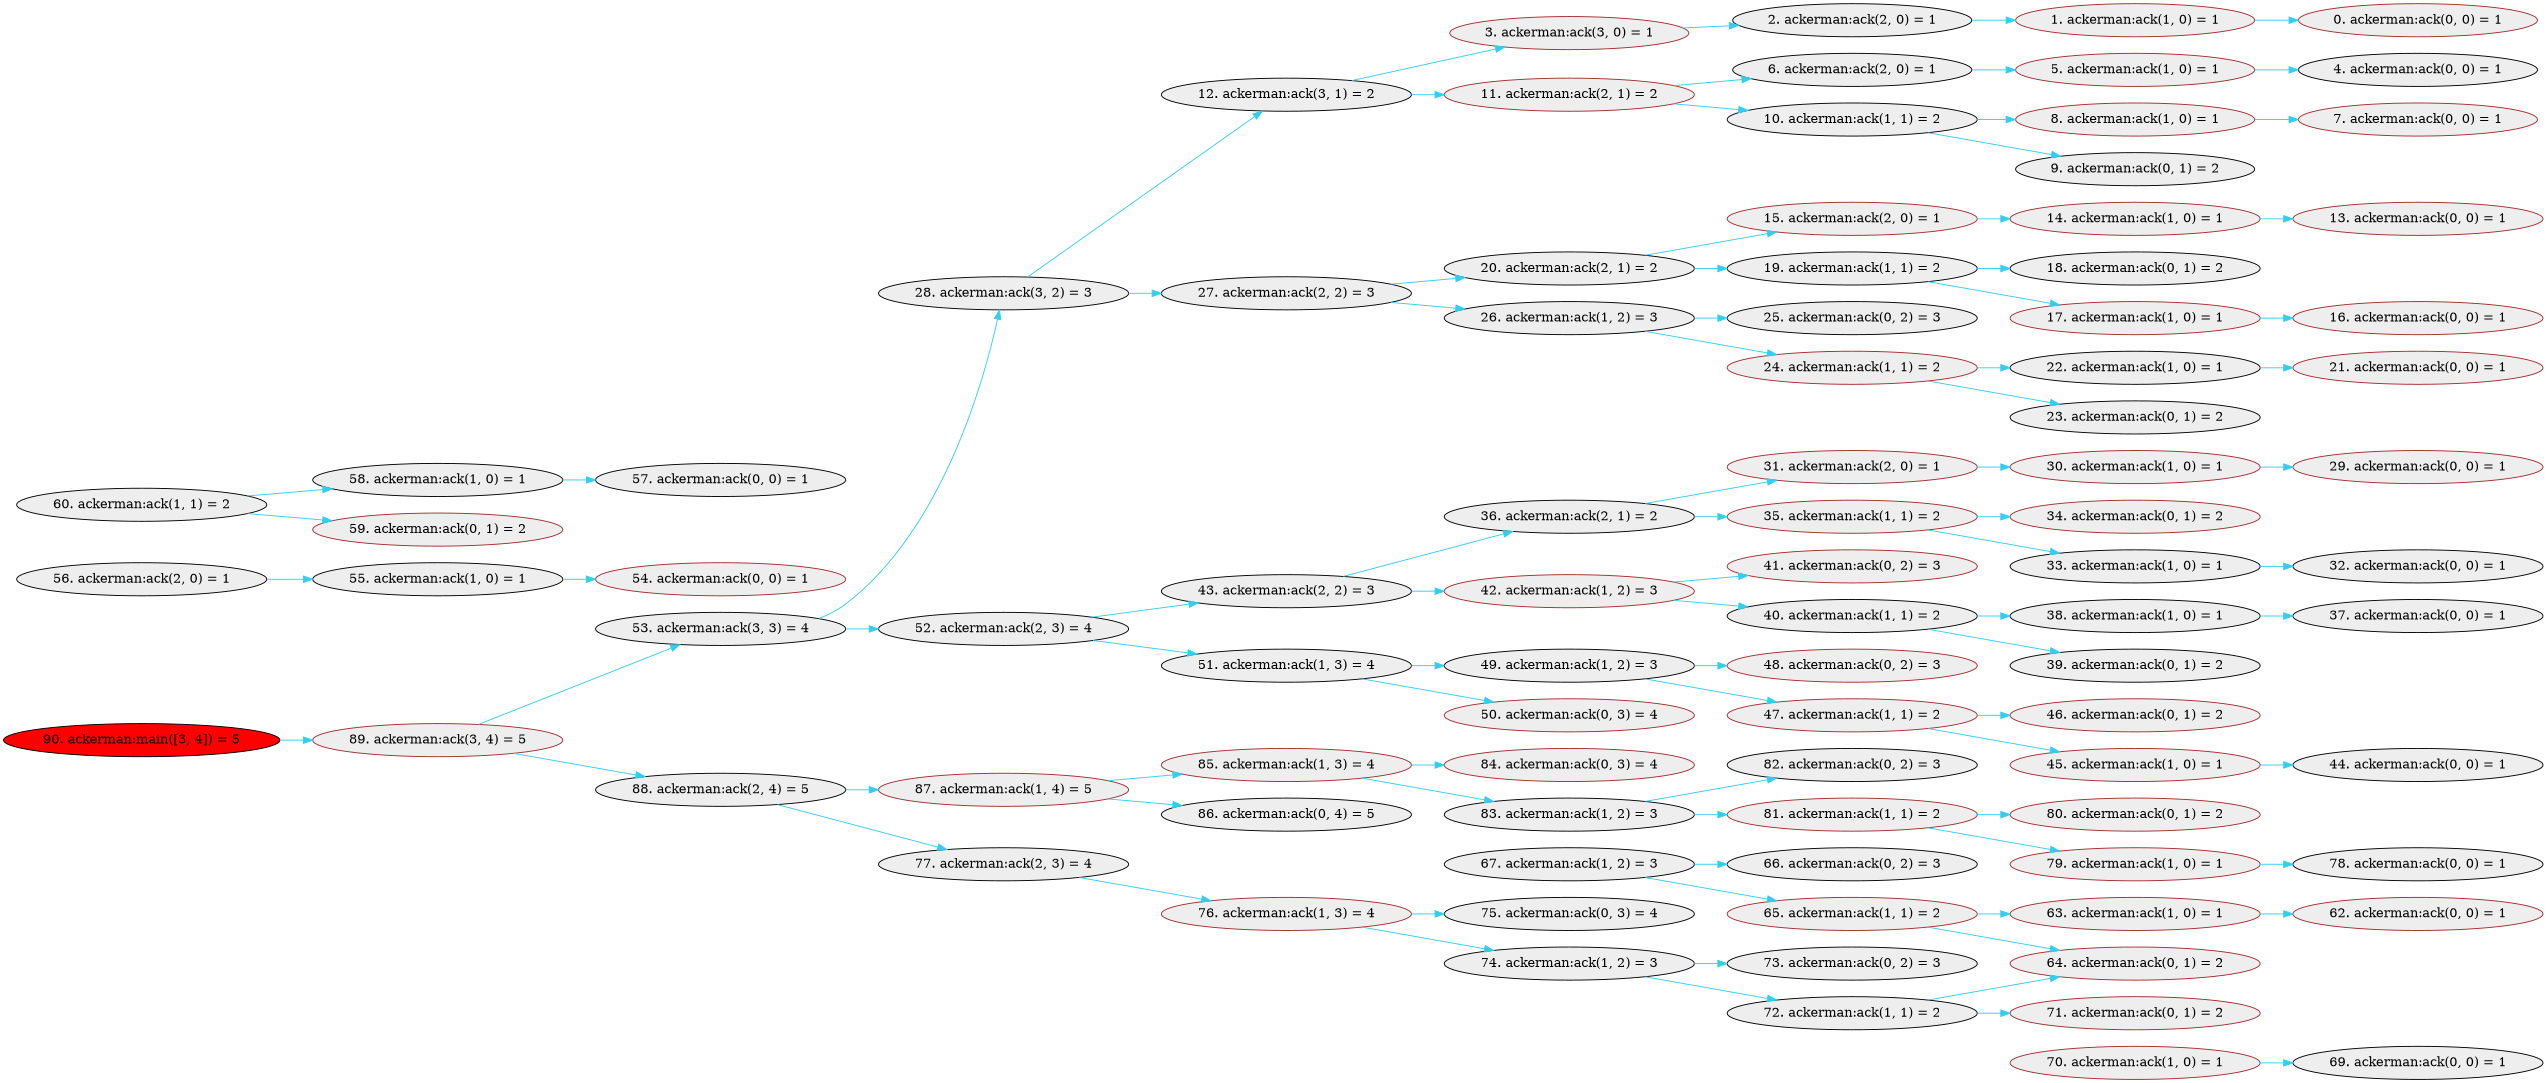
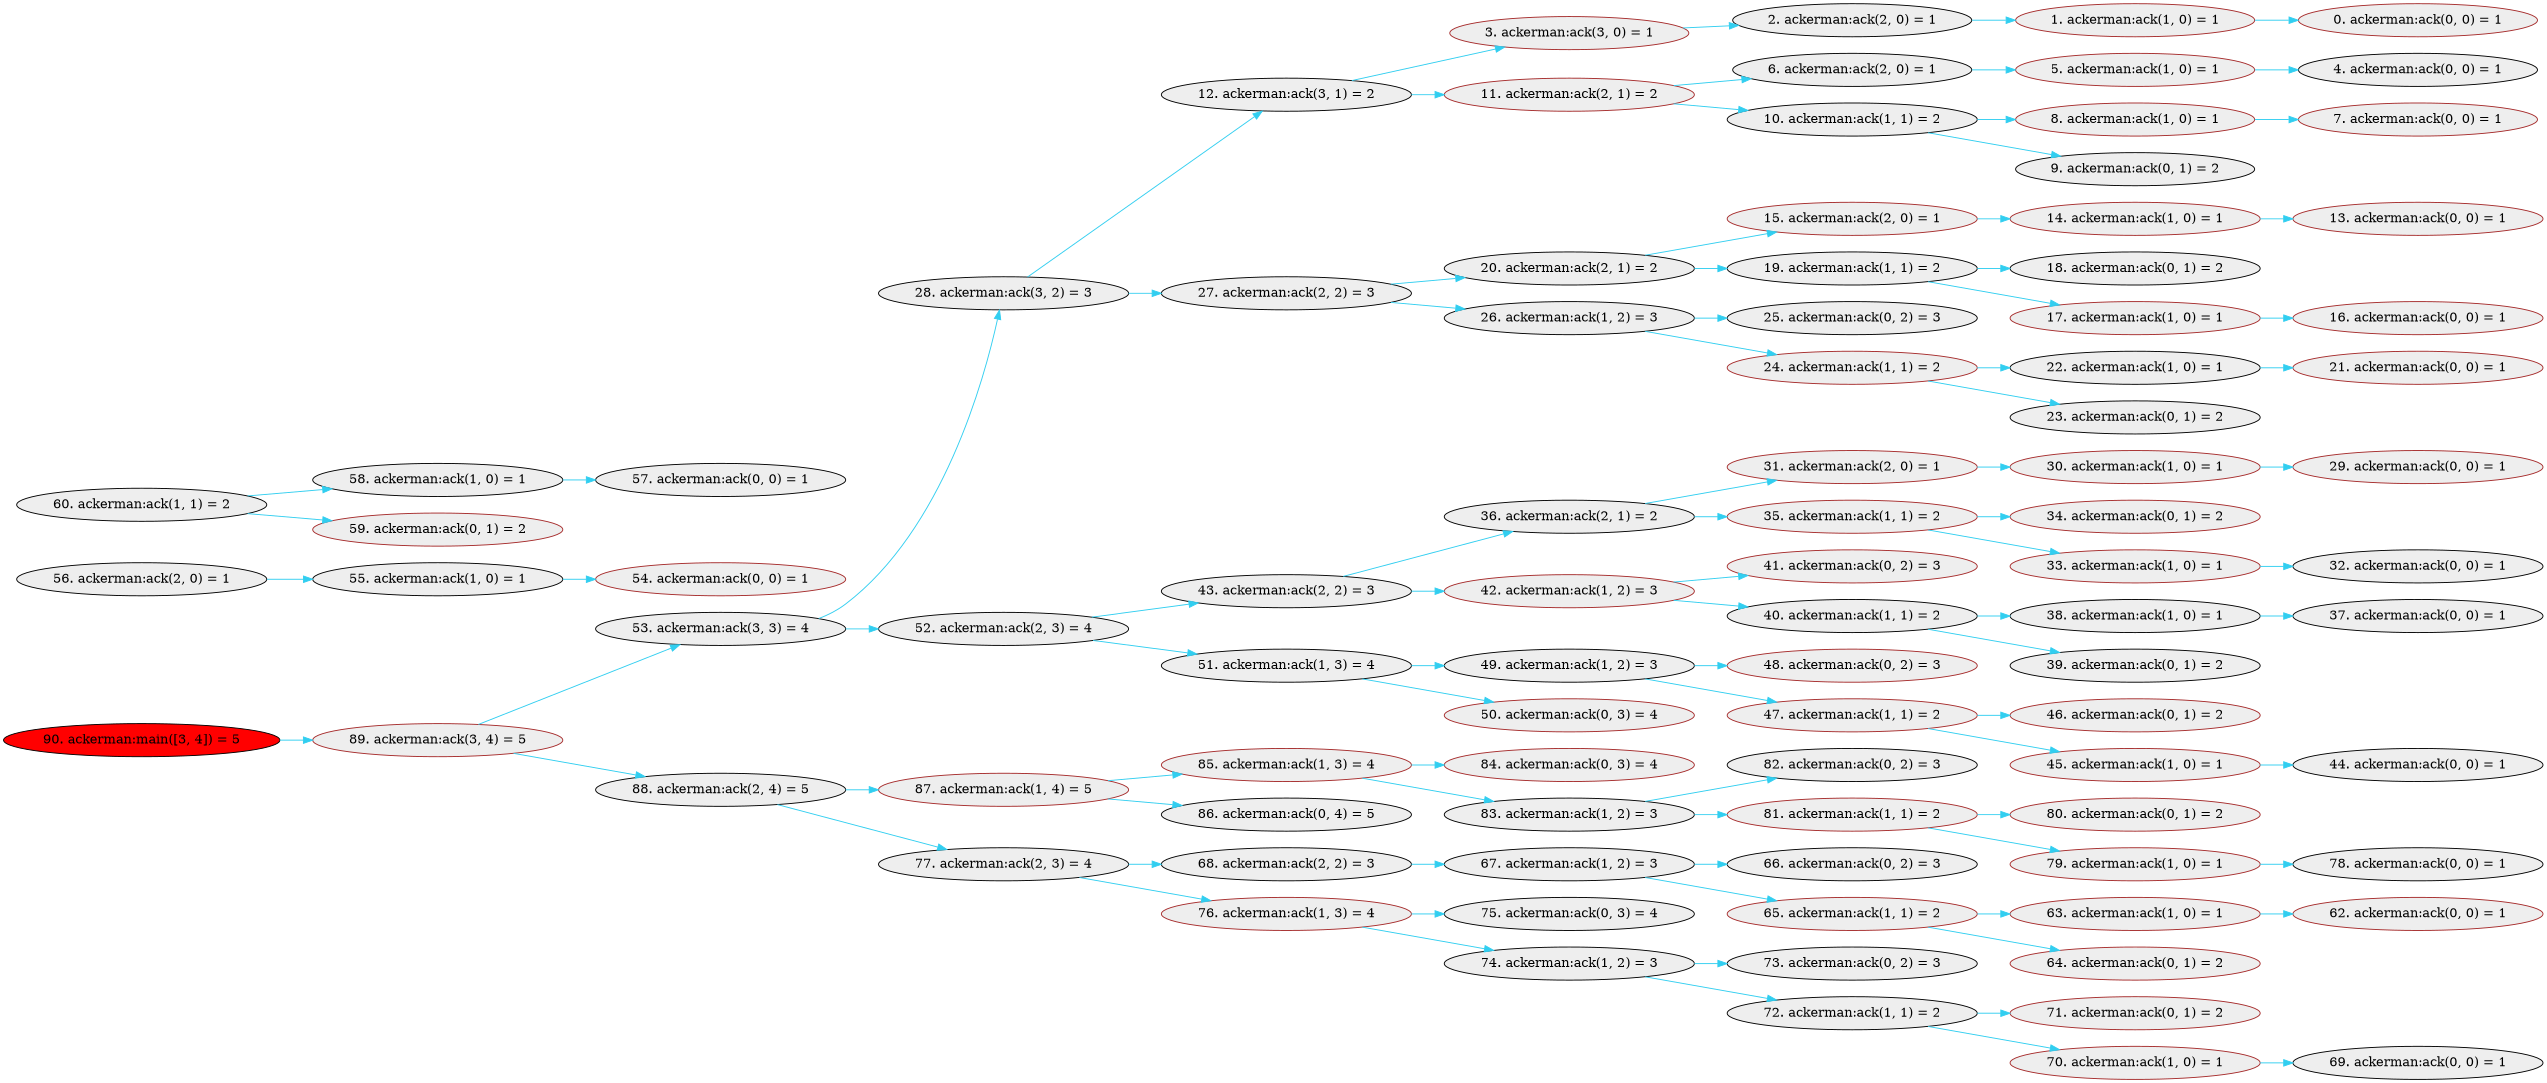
(2135, 566) -> (2135, 566)
none -> (1286, 864)
(1989, 989) -> (1989, 1037)
